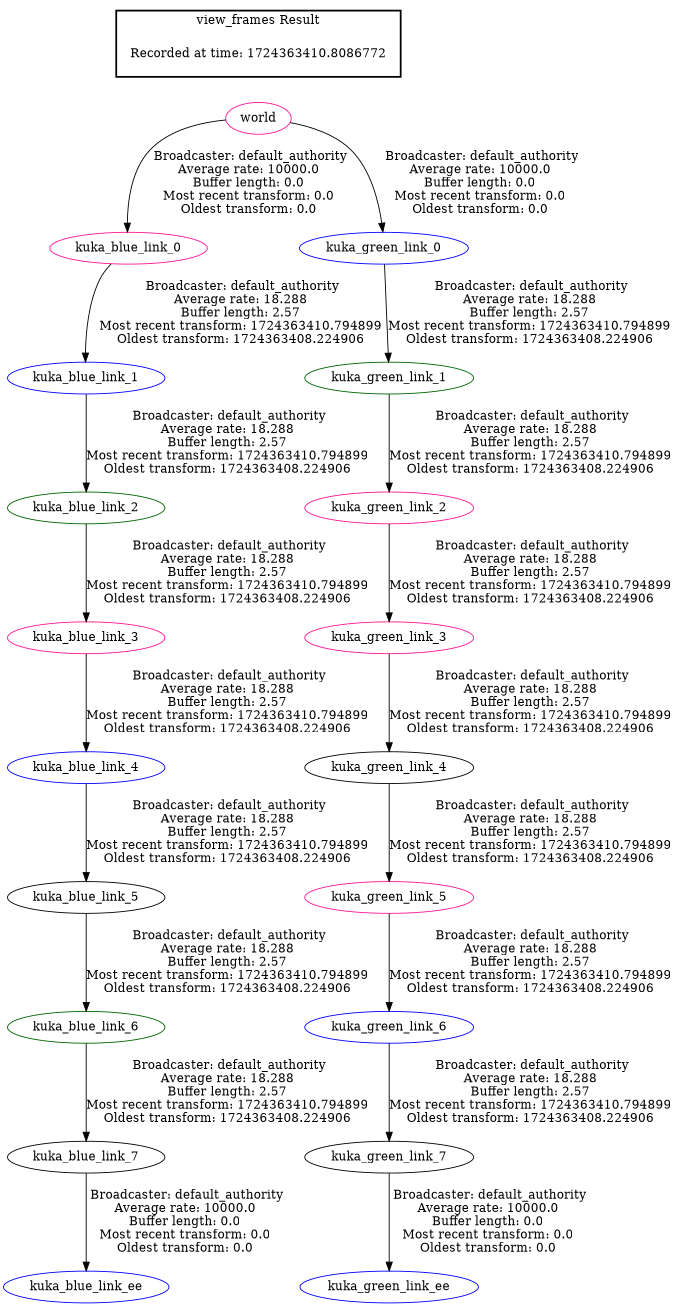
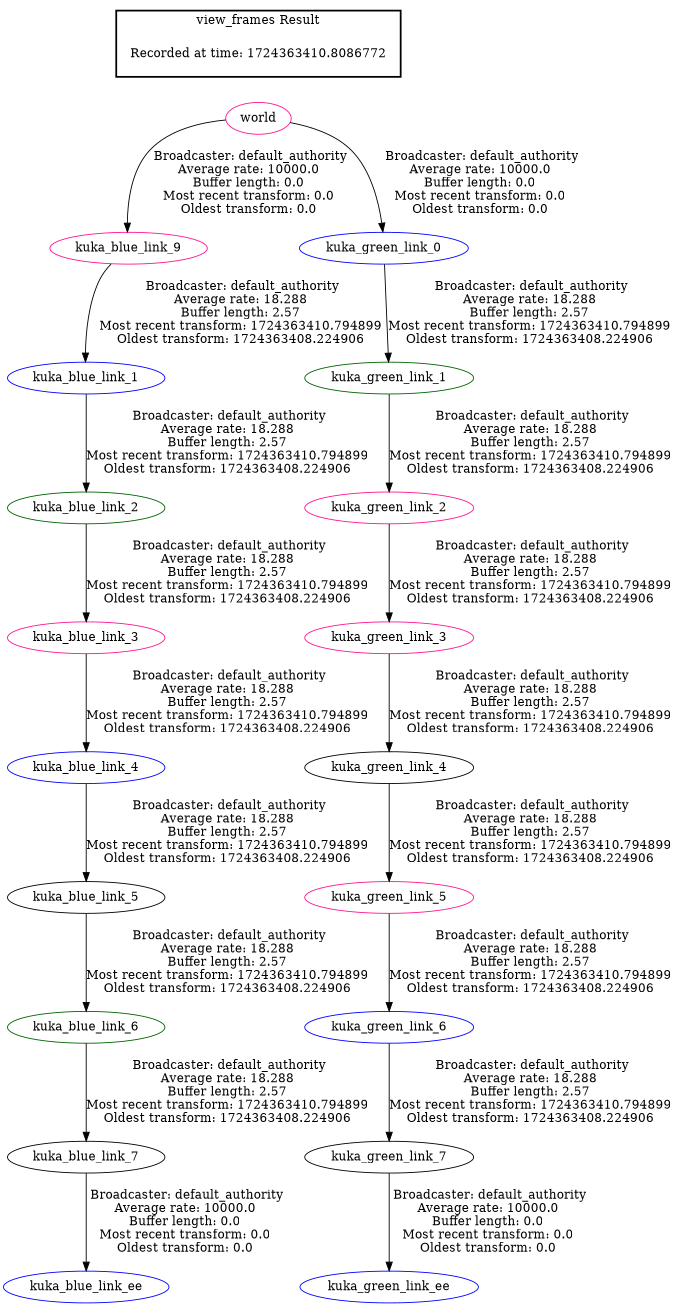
(129, 248) -> (129, 248)
